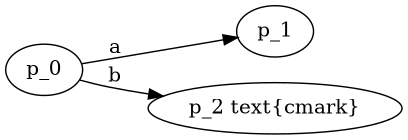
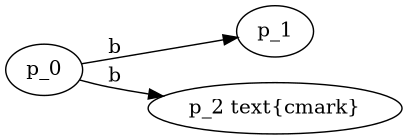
(115, 48) -> (115, 48)
